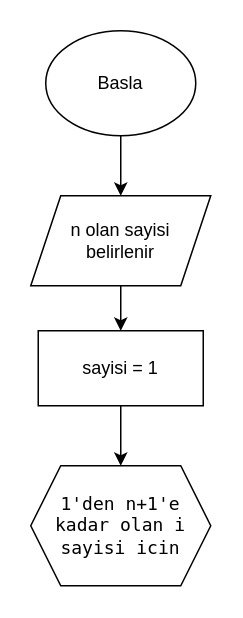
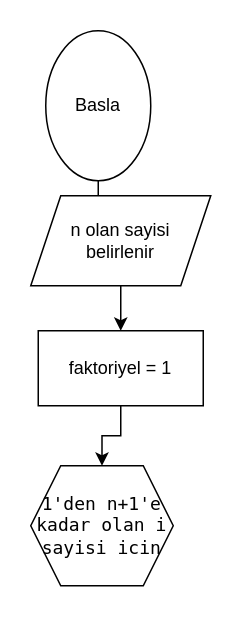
(121, 83) -> (98, 106)
(121, 368) -> (121, 368)
(121, 526) -> (102, 526)
